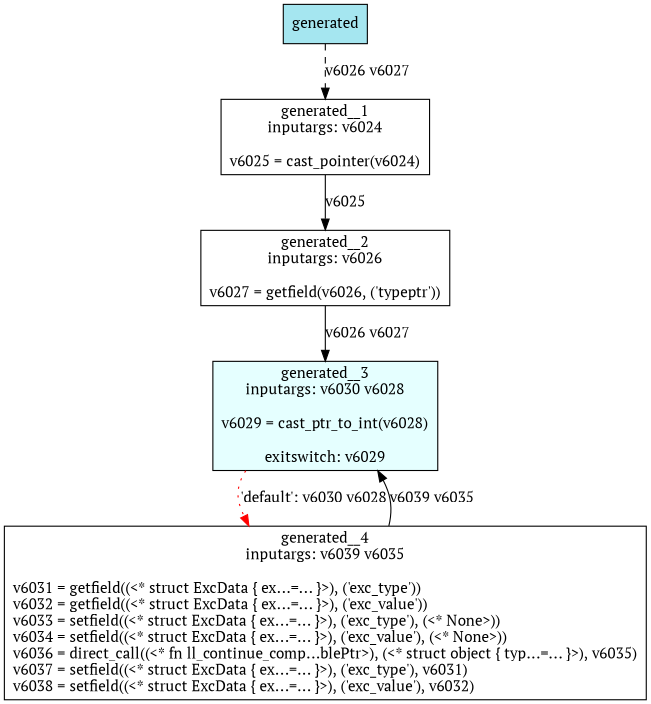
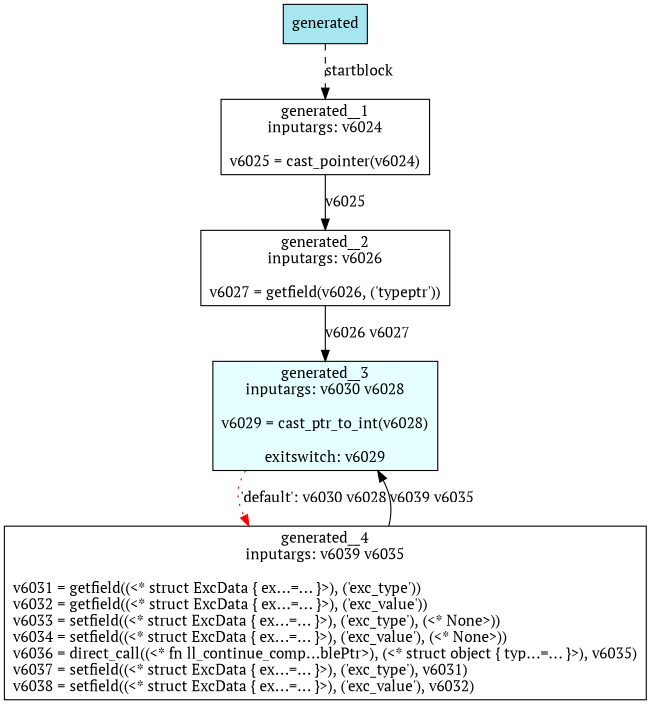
(368, 72) -> (360, 72)
